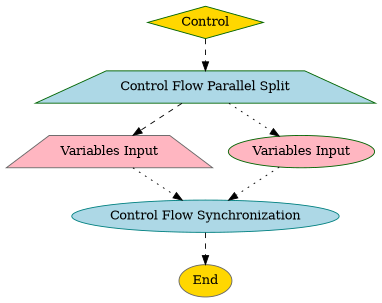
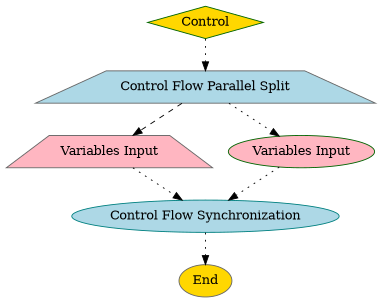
(205, 50) -> (205, 50)
(205, 87) -> (205, 87)
(205, 244) -> (205, 244)
